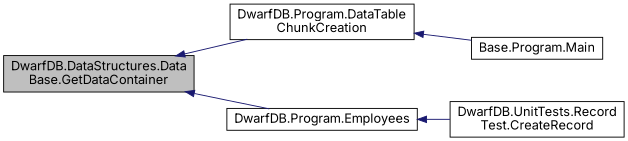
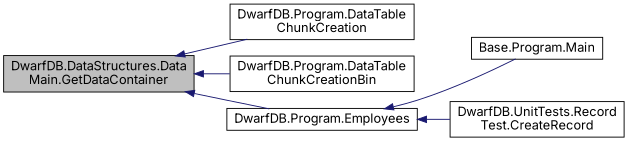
(447, 37) -> (456, 86)
(99, 74) -> (99, 74)
none -> (322, 74)
